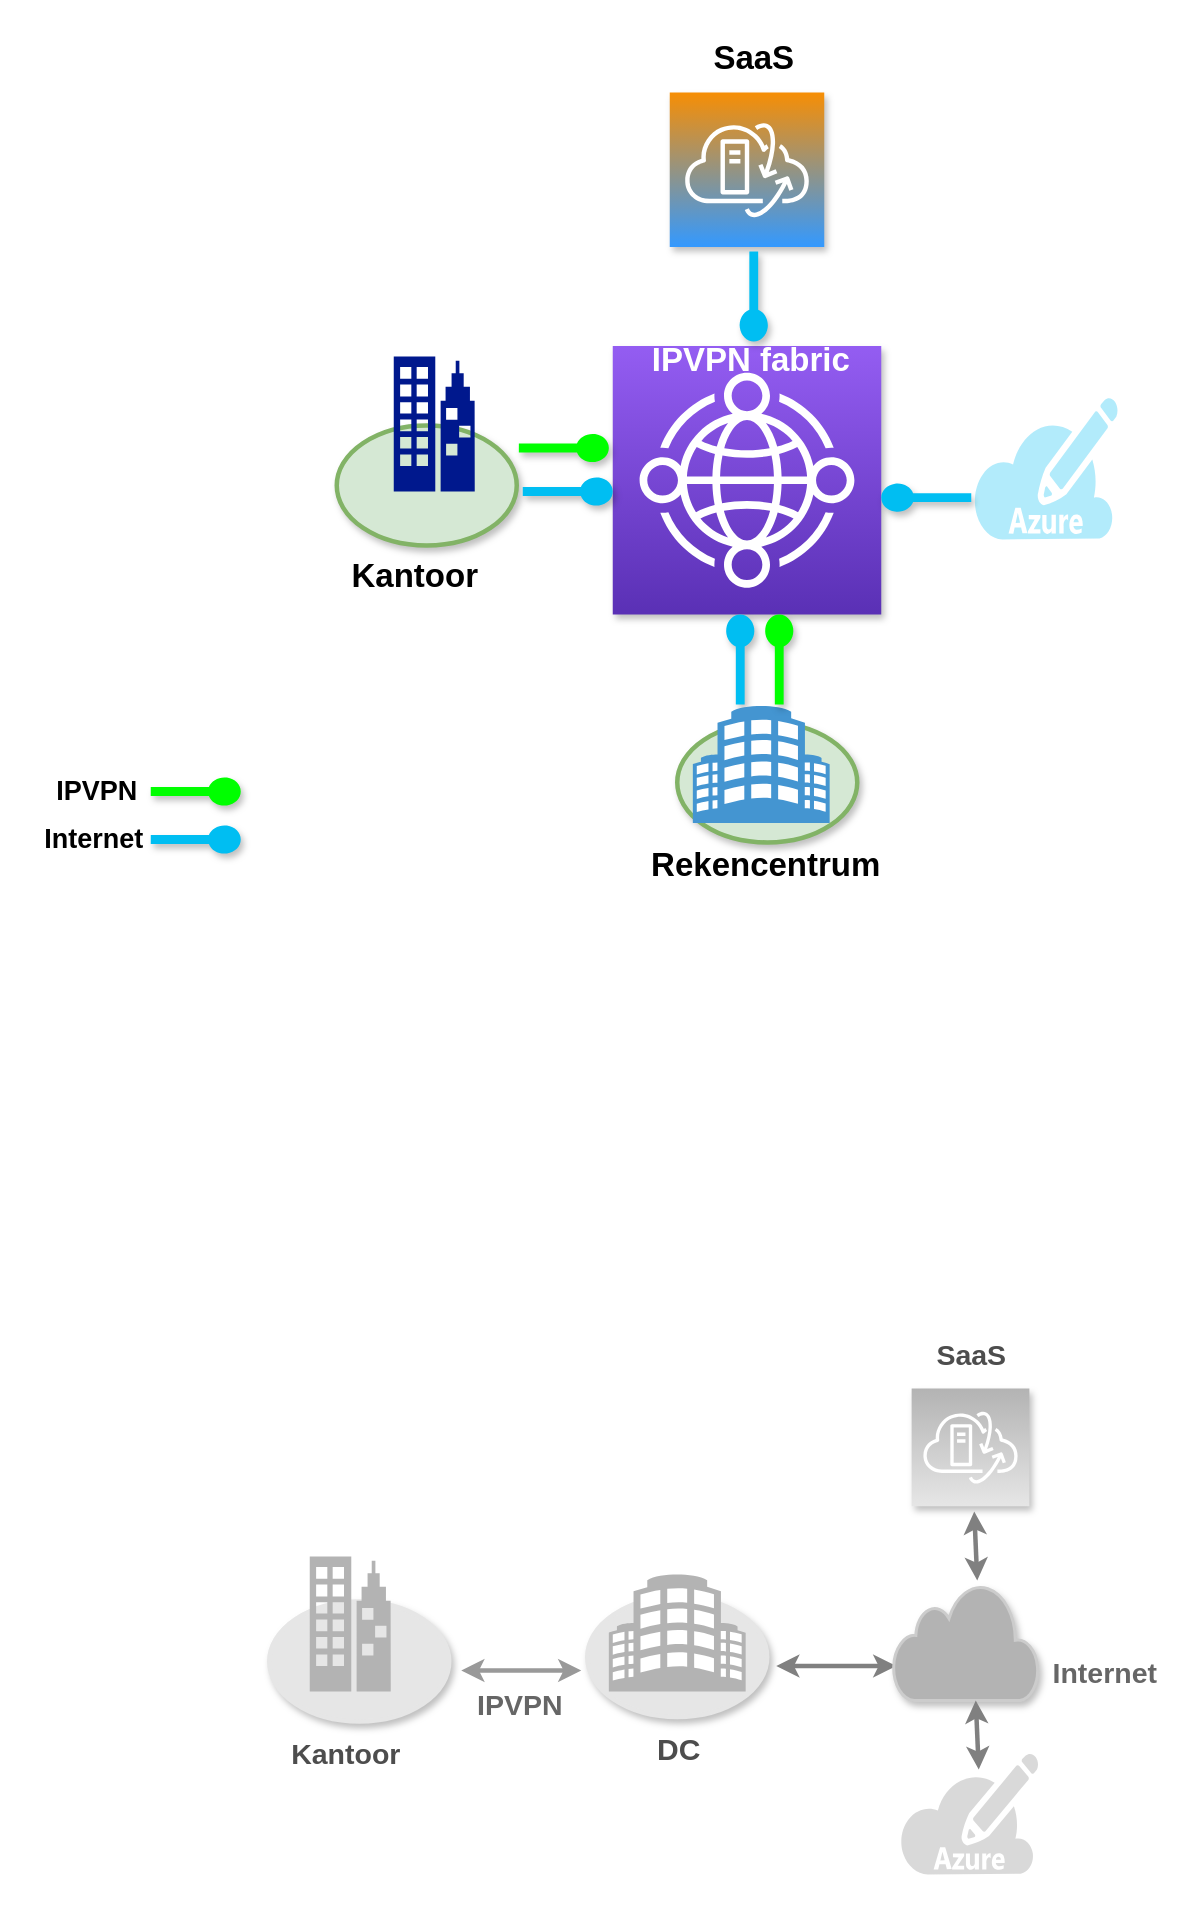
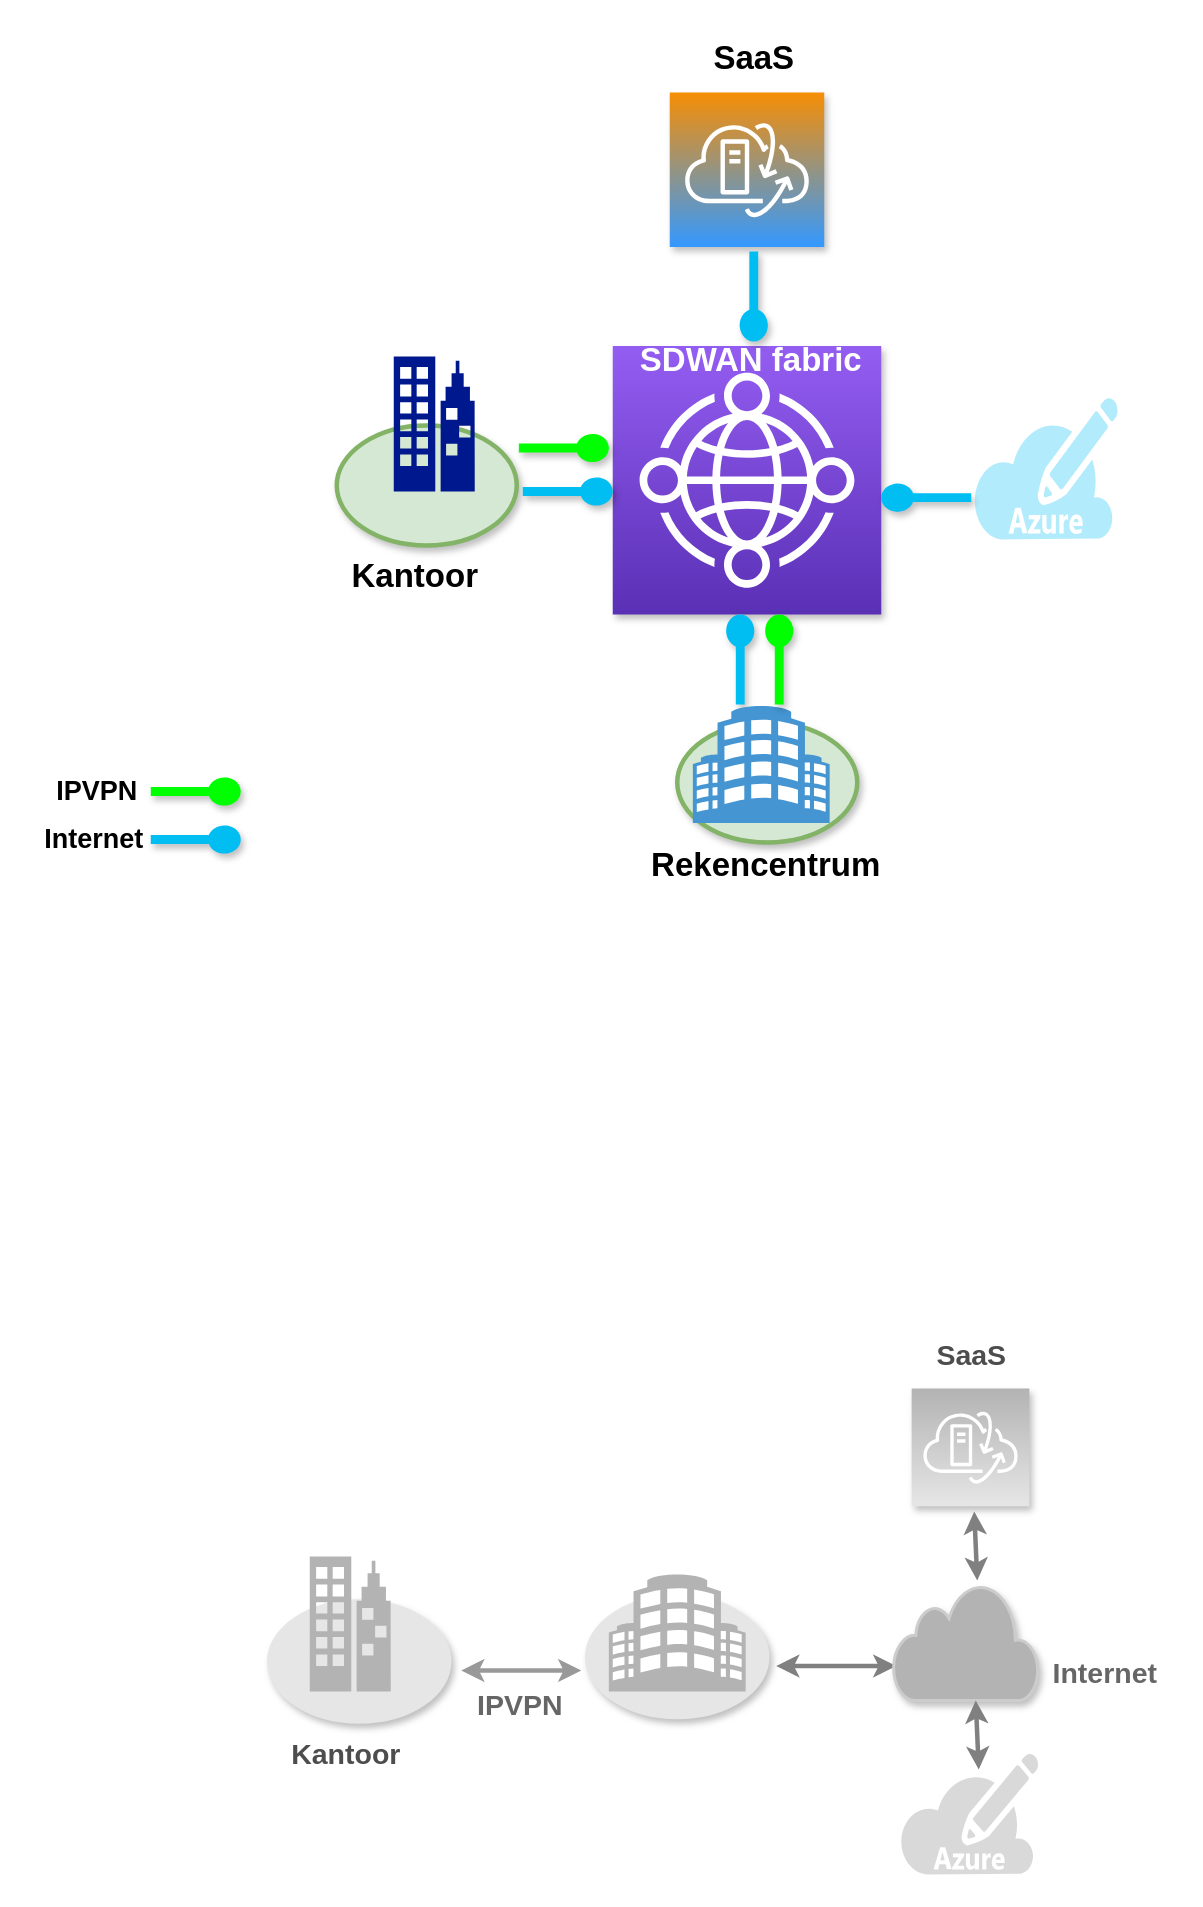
(752, 361) -> (752, 361)
(678, 1748) -> none
